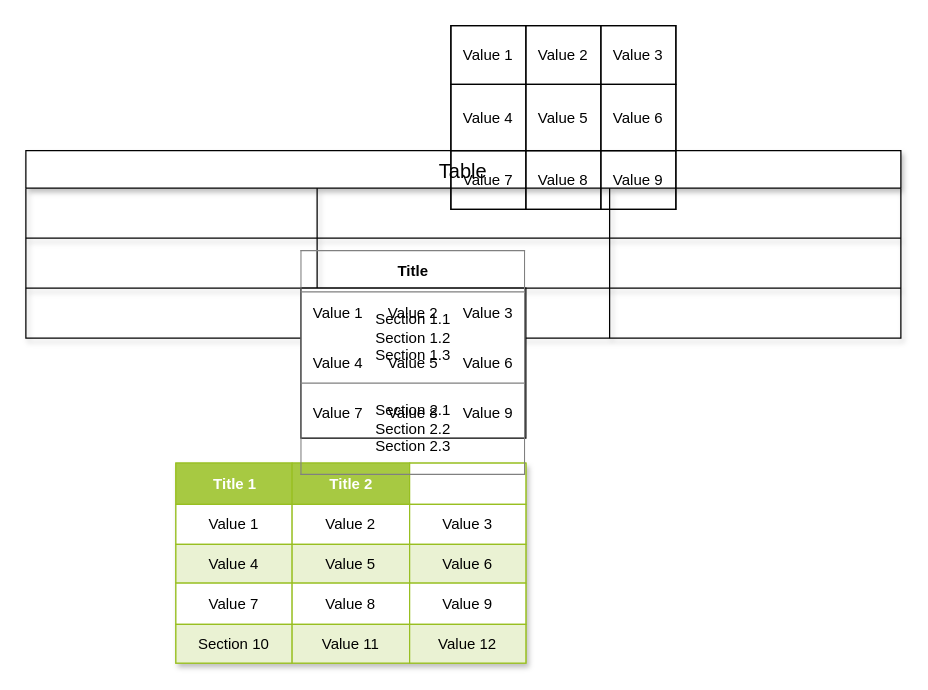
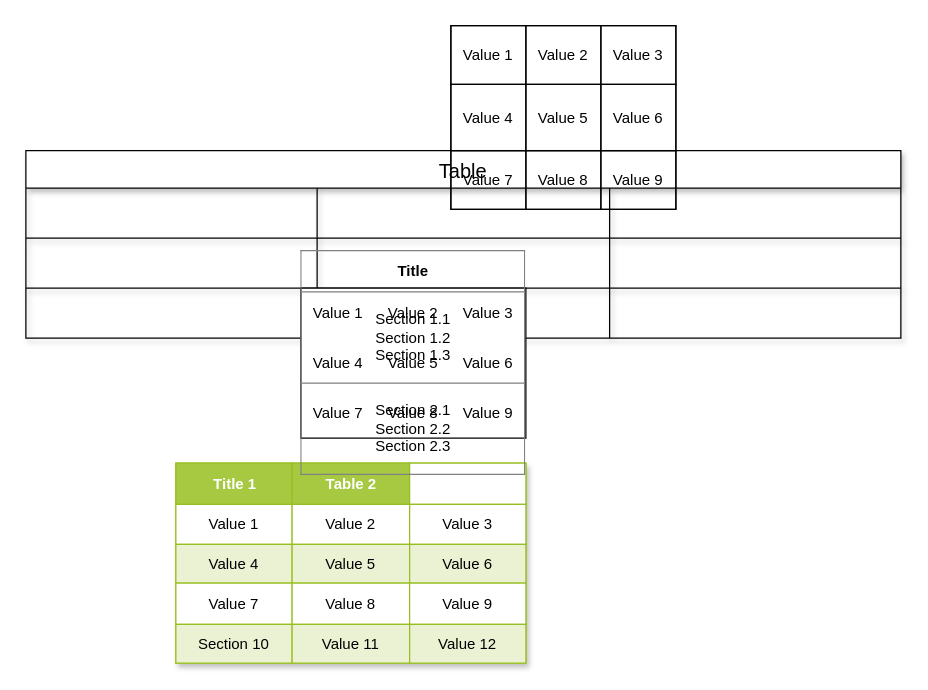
(351, 484) -> (351, 484)
